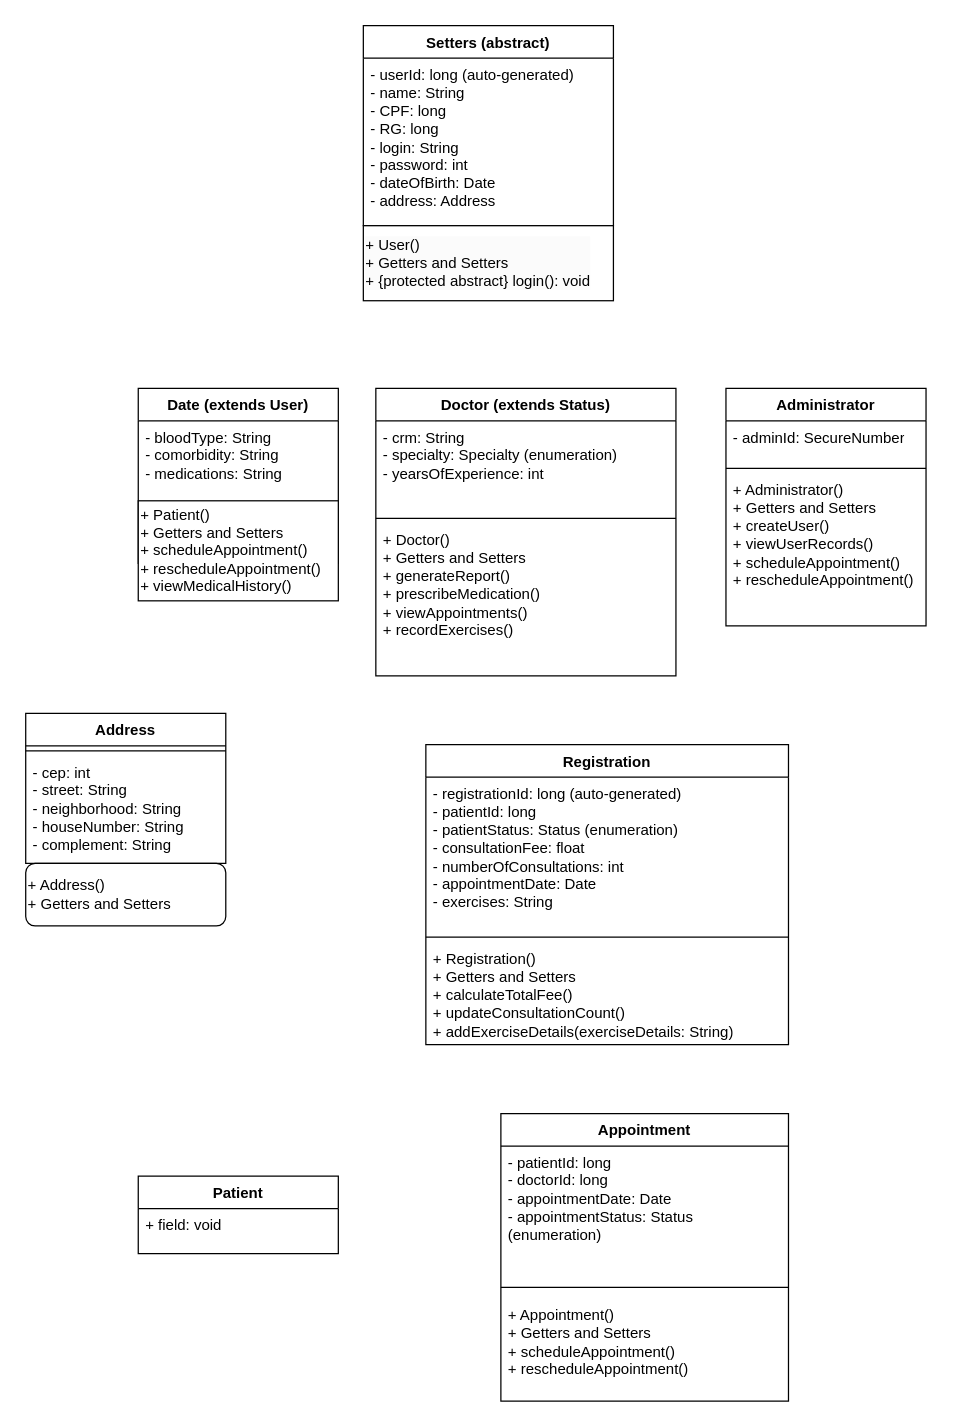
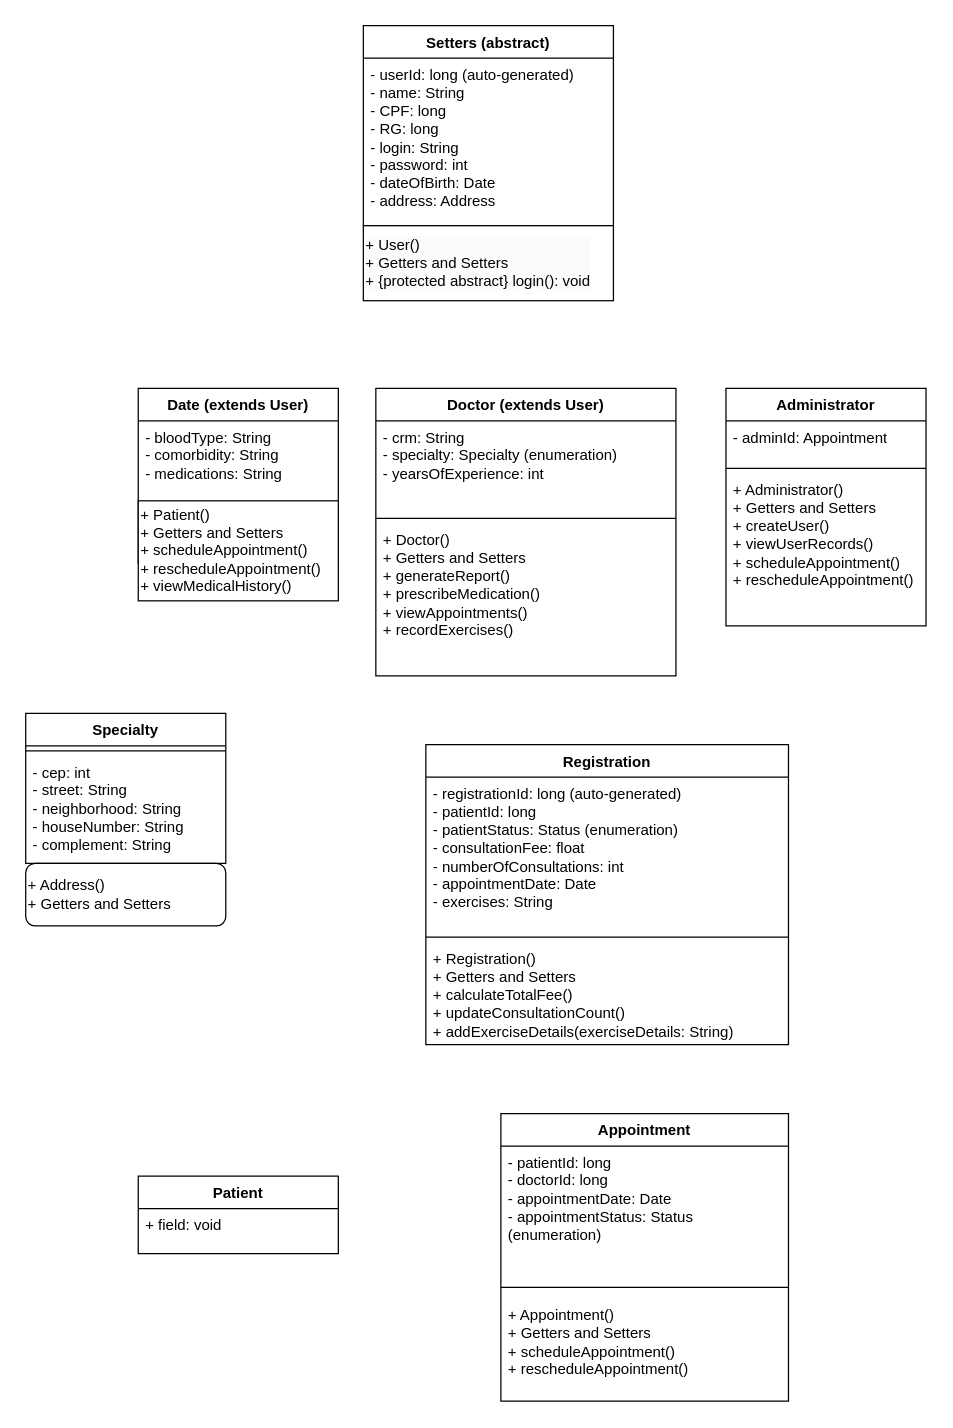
(526, 406) -> (526, 406)
(822, 438) -> (816, 438)
(126, 731) -> (126, 731)
